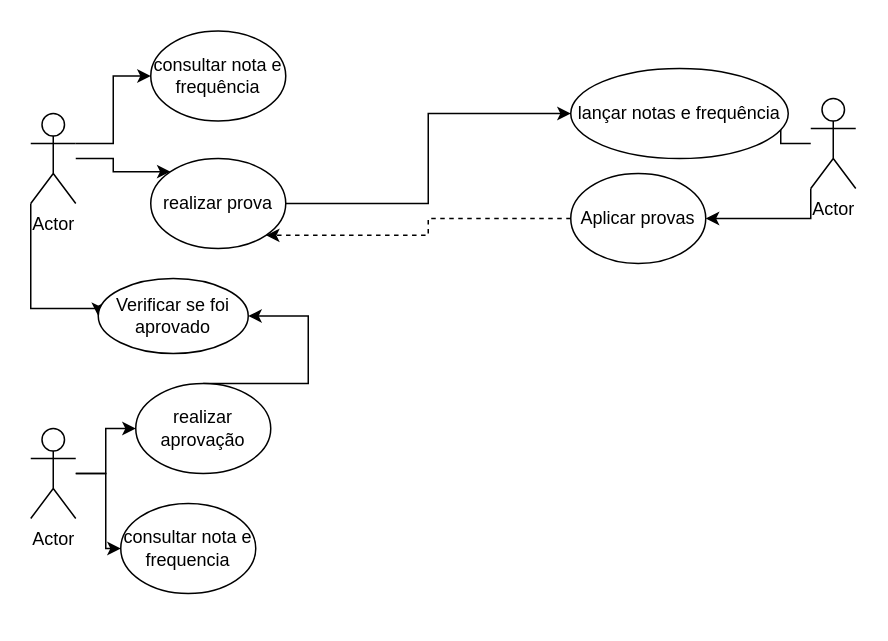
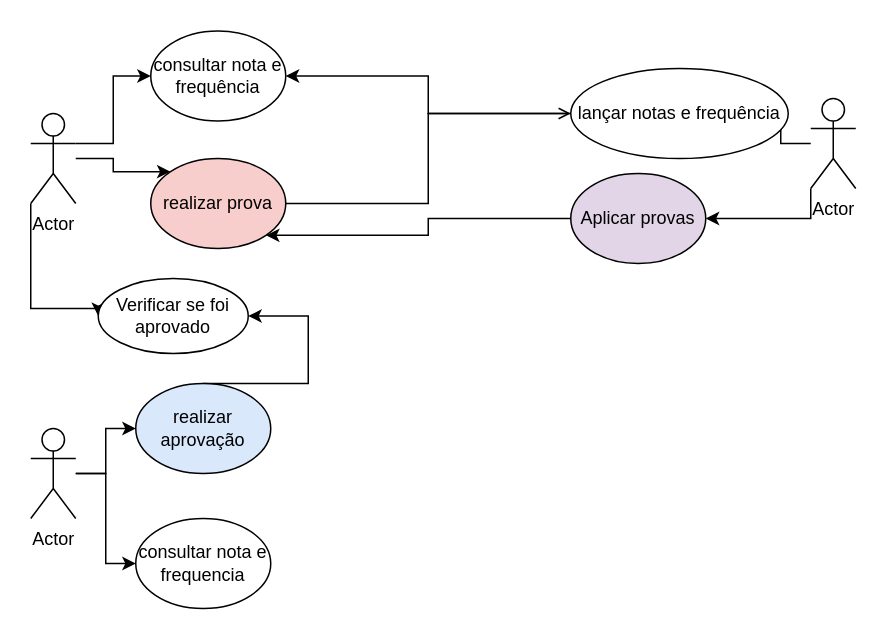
none -> (380, 76)
(428, 116) -> (428, 116)
(218, 203) -> (218, 203)
(638, 218) -> (638, 218)
(428, 232) -> (428, 232)
(203, 428) -> (203, 428)
(188, 548) -> (203, 563)
